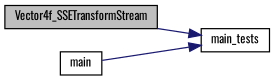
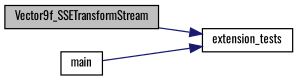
(81, 17) -> (82, 17)
(235, 40) -> (248, 40)
